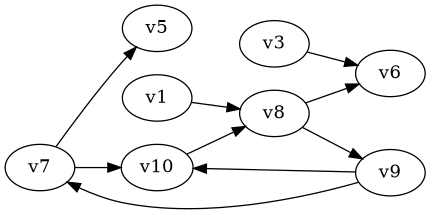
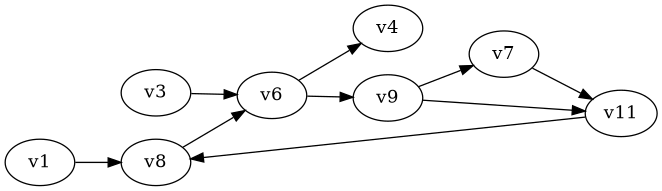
(157, 28) -> none
none -> (388, 28)
(327, 140) -> (324, 97)
(157, 168) -> (621, 113)
